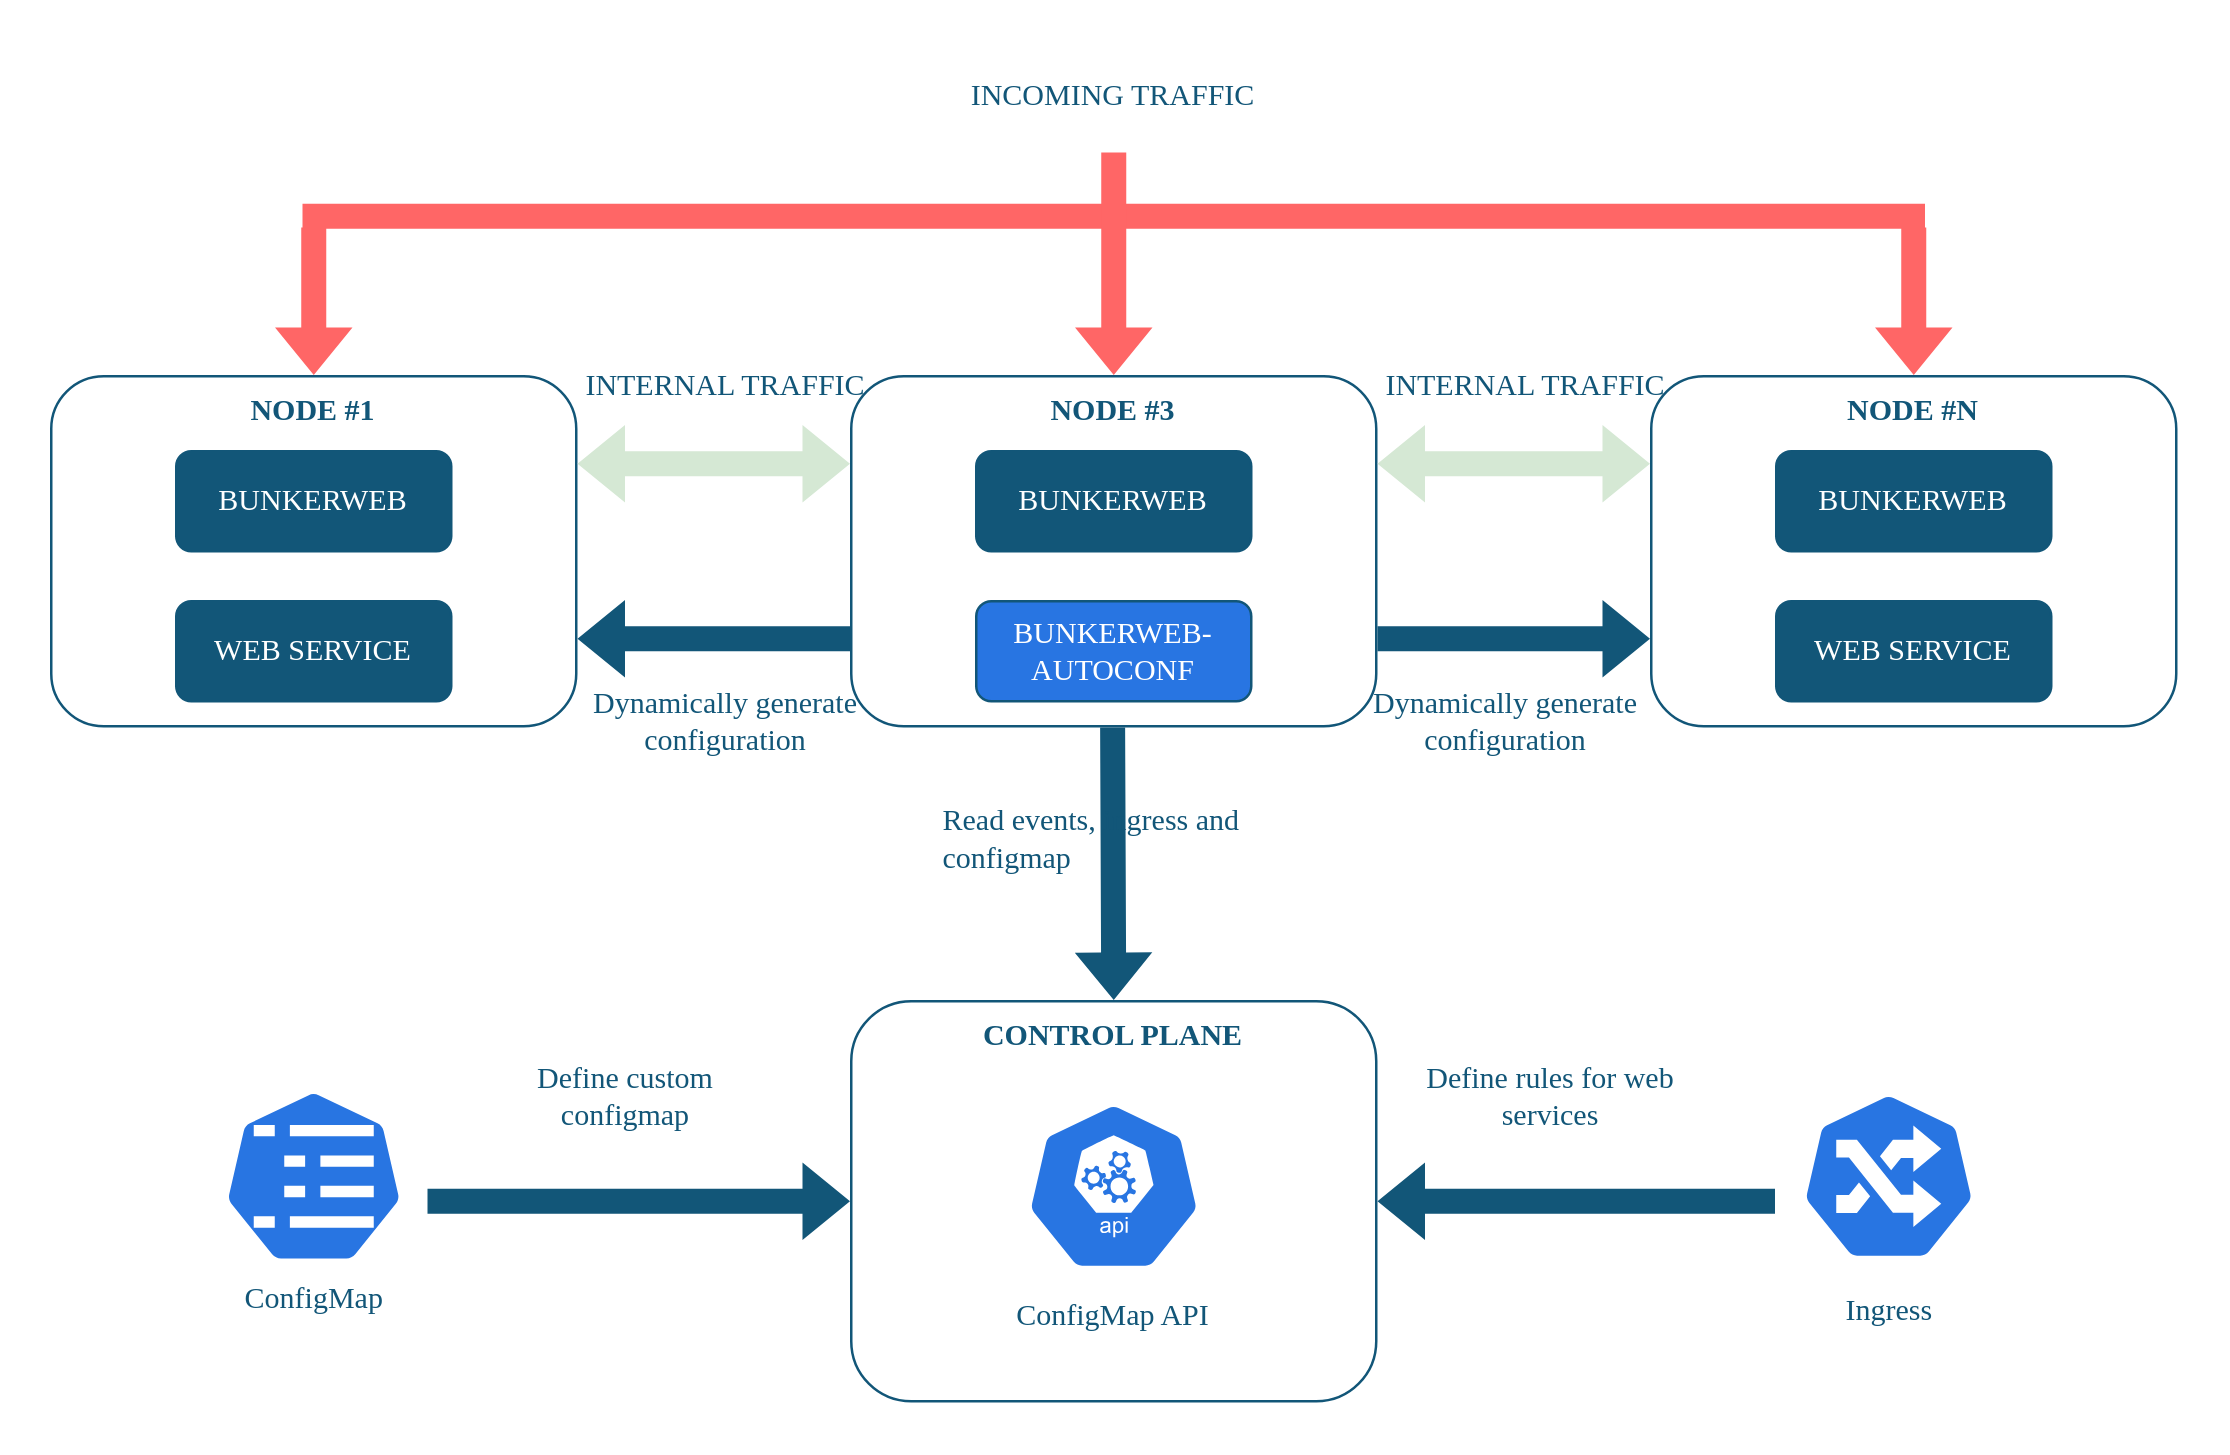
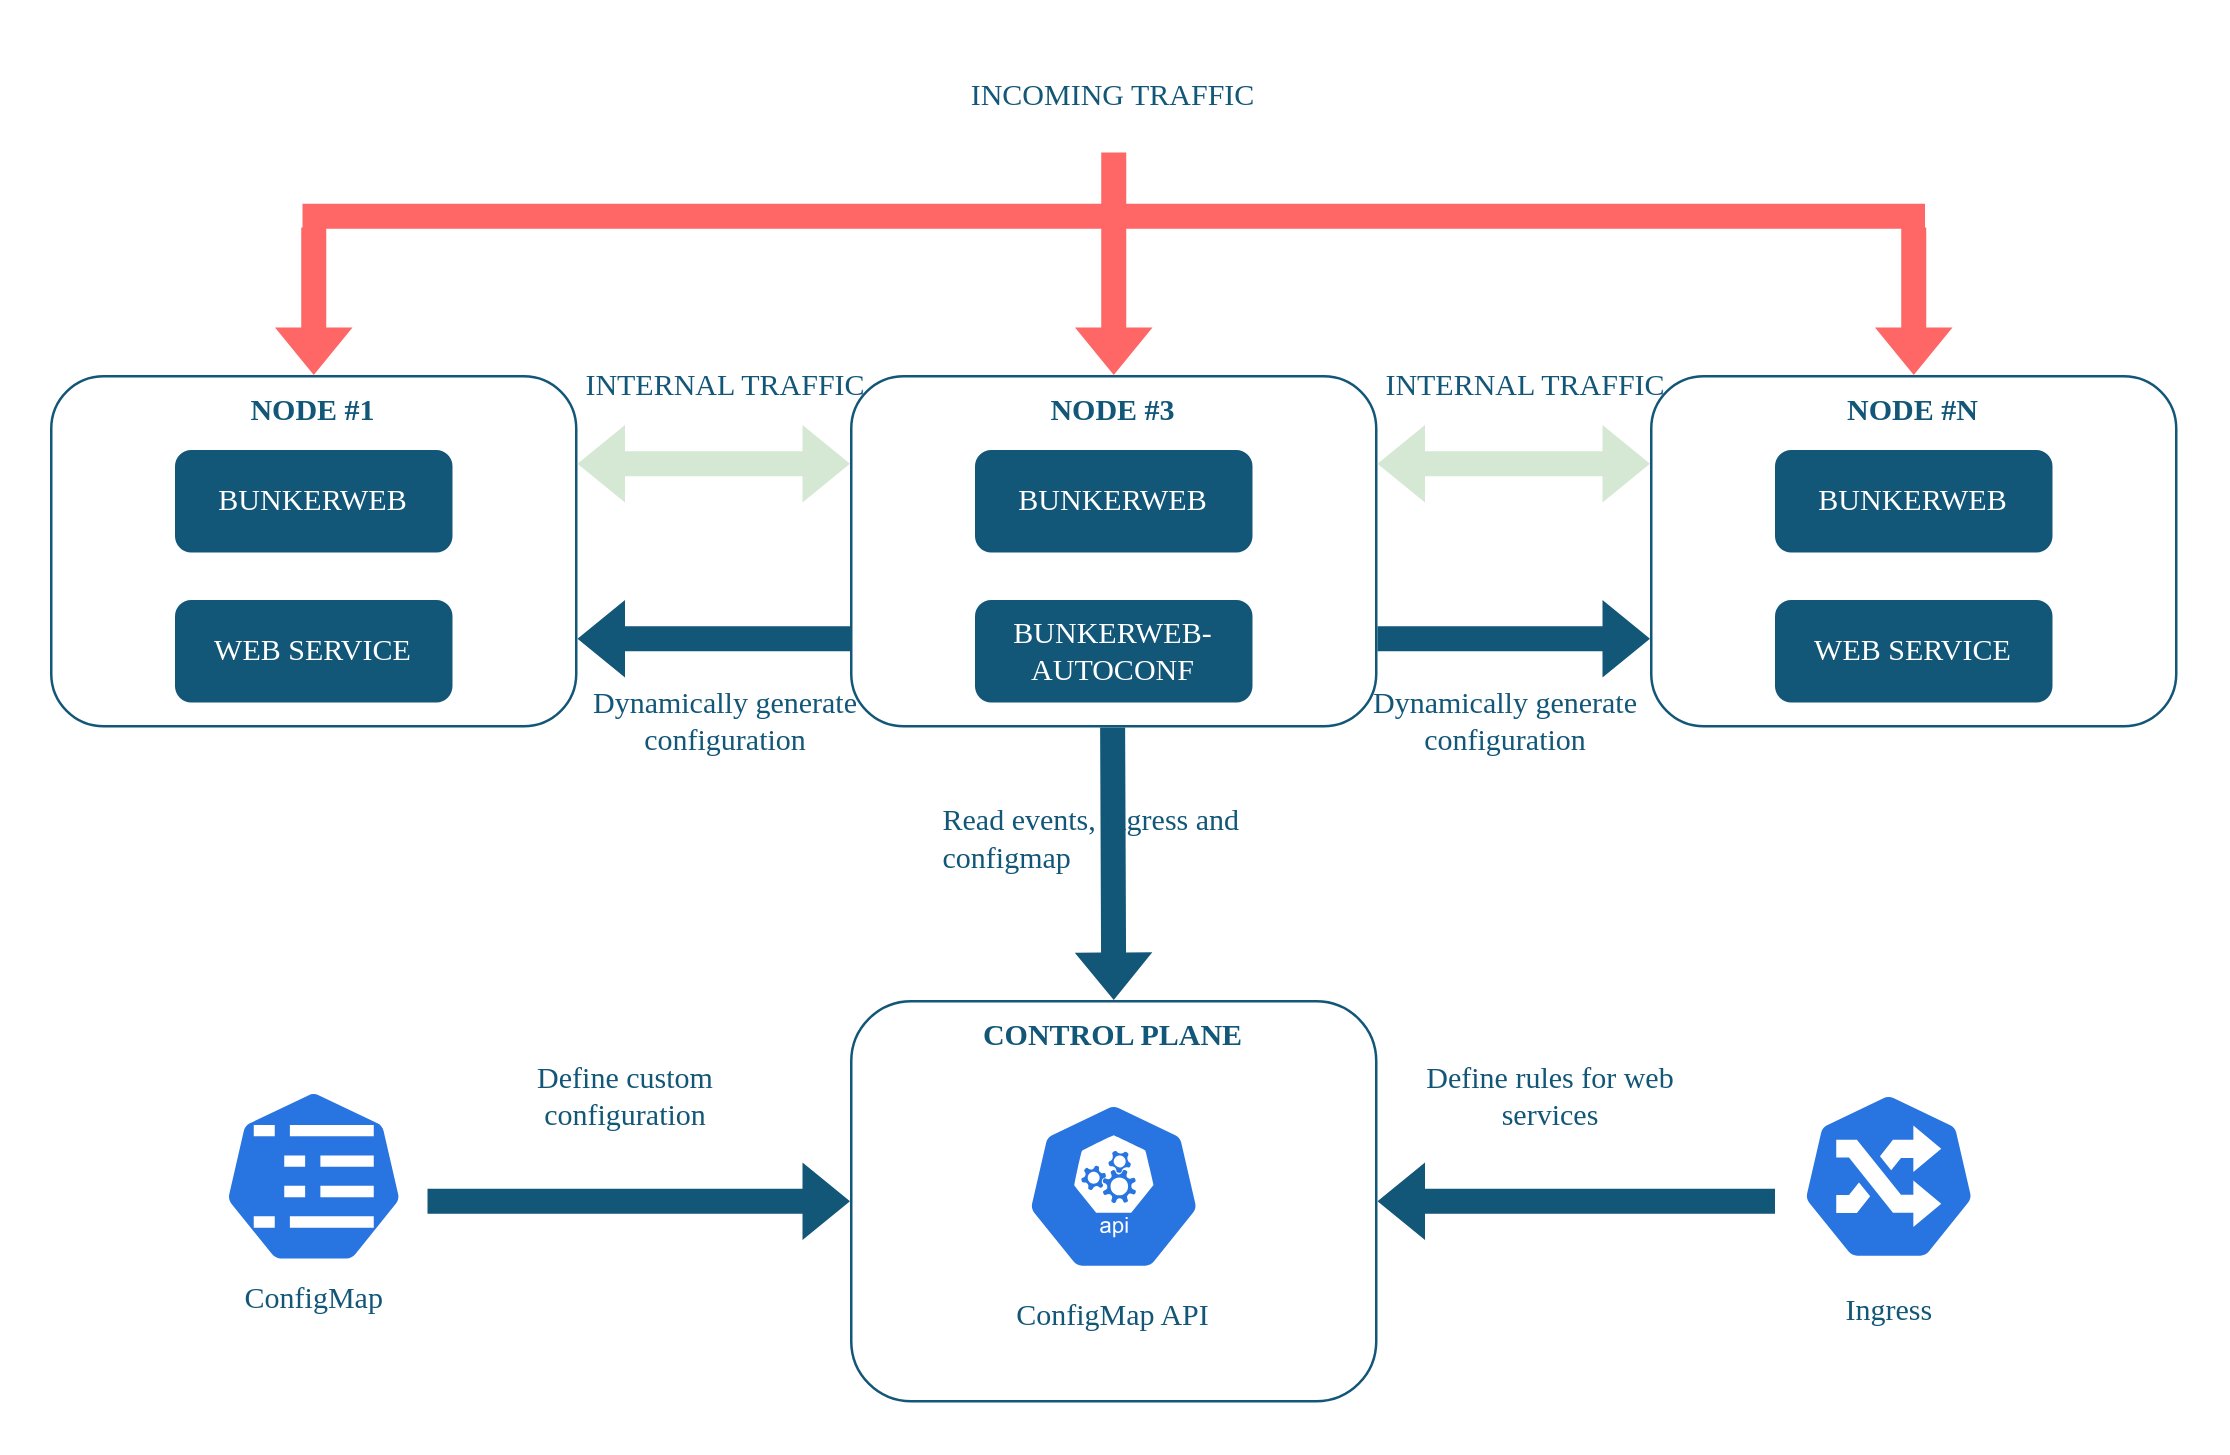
(1114, 651) -> (1114, 651)
(626, 1096) -> (626, 1096)
